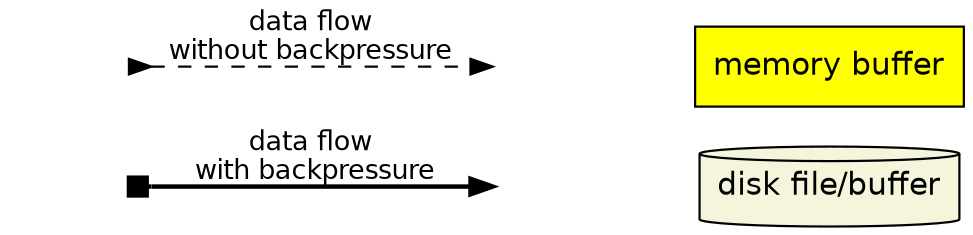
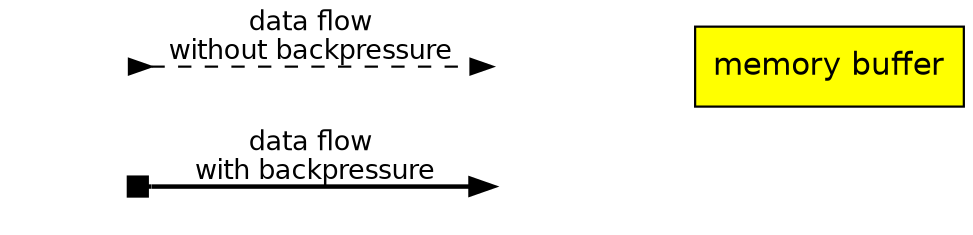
(829, 187) -> none
